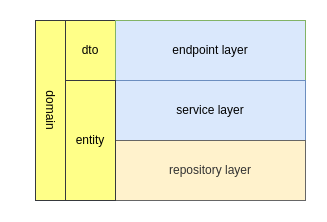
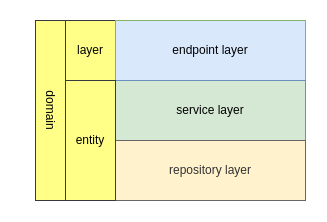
(91, 51) -> (91, 51)
(211, 111) -> (211, 111)
